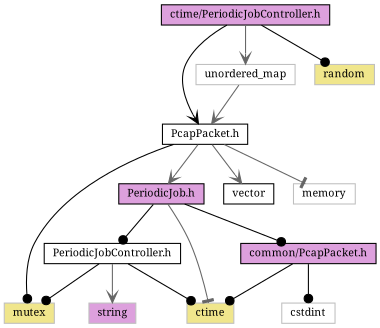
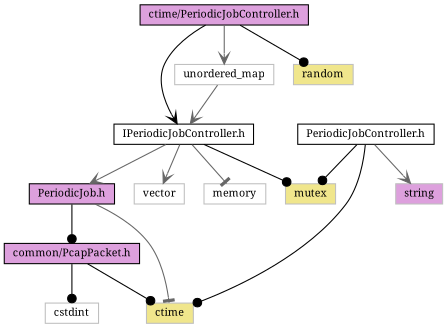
(205, 134) -> (184, 134)
(249, 194) -> (159, 194)
(140, 220) -> none
